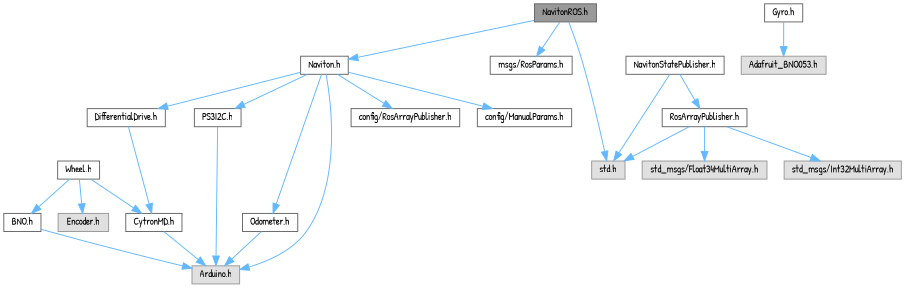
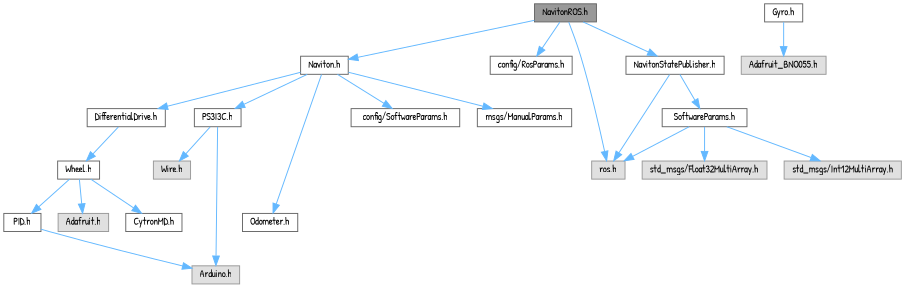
none -> (616, 37)
(531, 65) -> (531, 65)
(784, 65) -> (784, 65)
(218, 118) -> (218, 118)
(405, 118) -> (405, 118)
(525, 118) -> (525, 118)
(705, 118) -> (705, 118)
(139, 165) -> (106, 140)
none -> (172, 170)
(608, 170) -> (608, 170)
(705, 170) -> (705, 170)
(843, 170) -> (843, 170)
(325, 189) -> none
(22, 222) -> (22, 222)
(83, 222) -> (83, 222)
(247, 245) -> none
(181, 246) -> none
